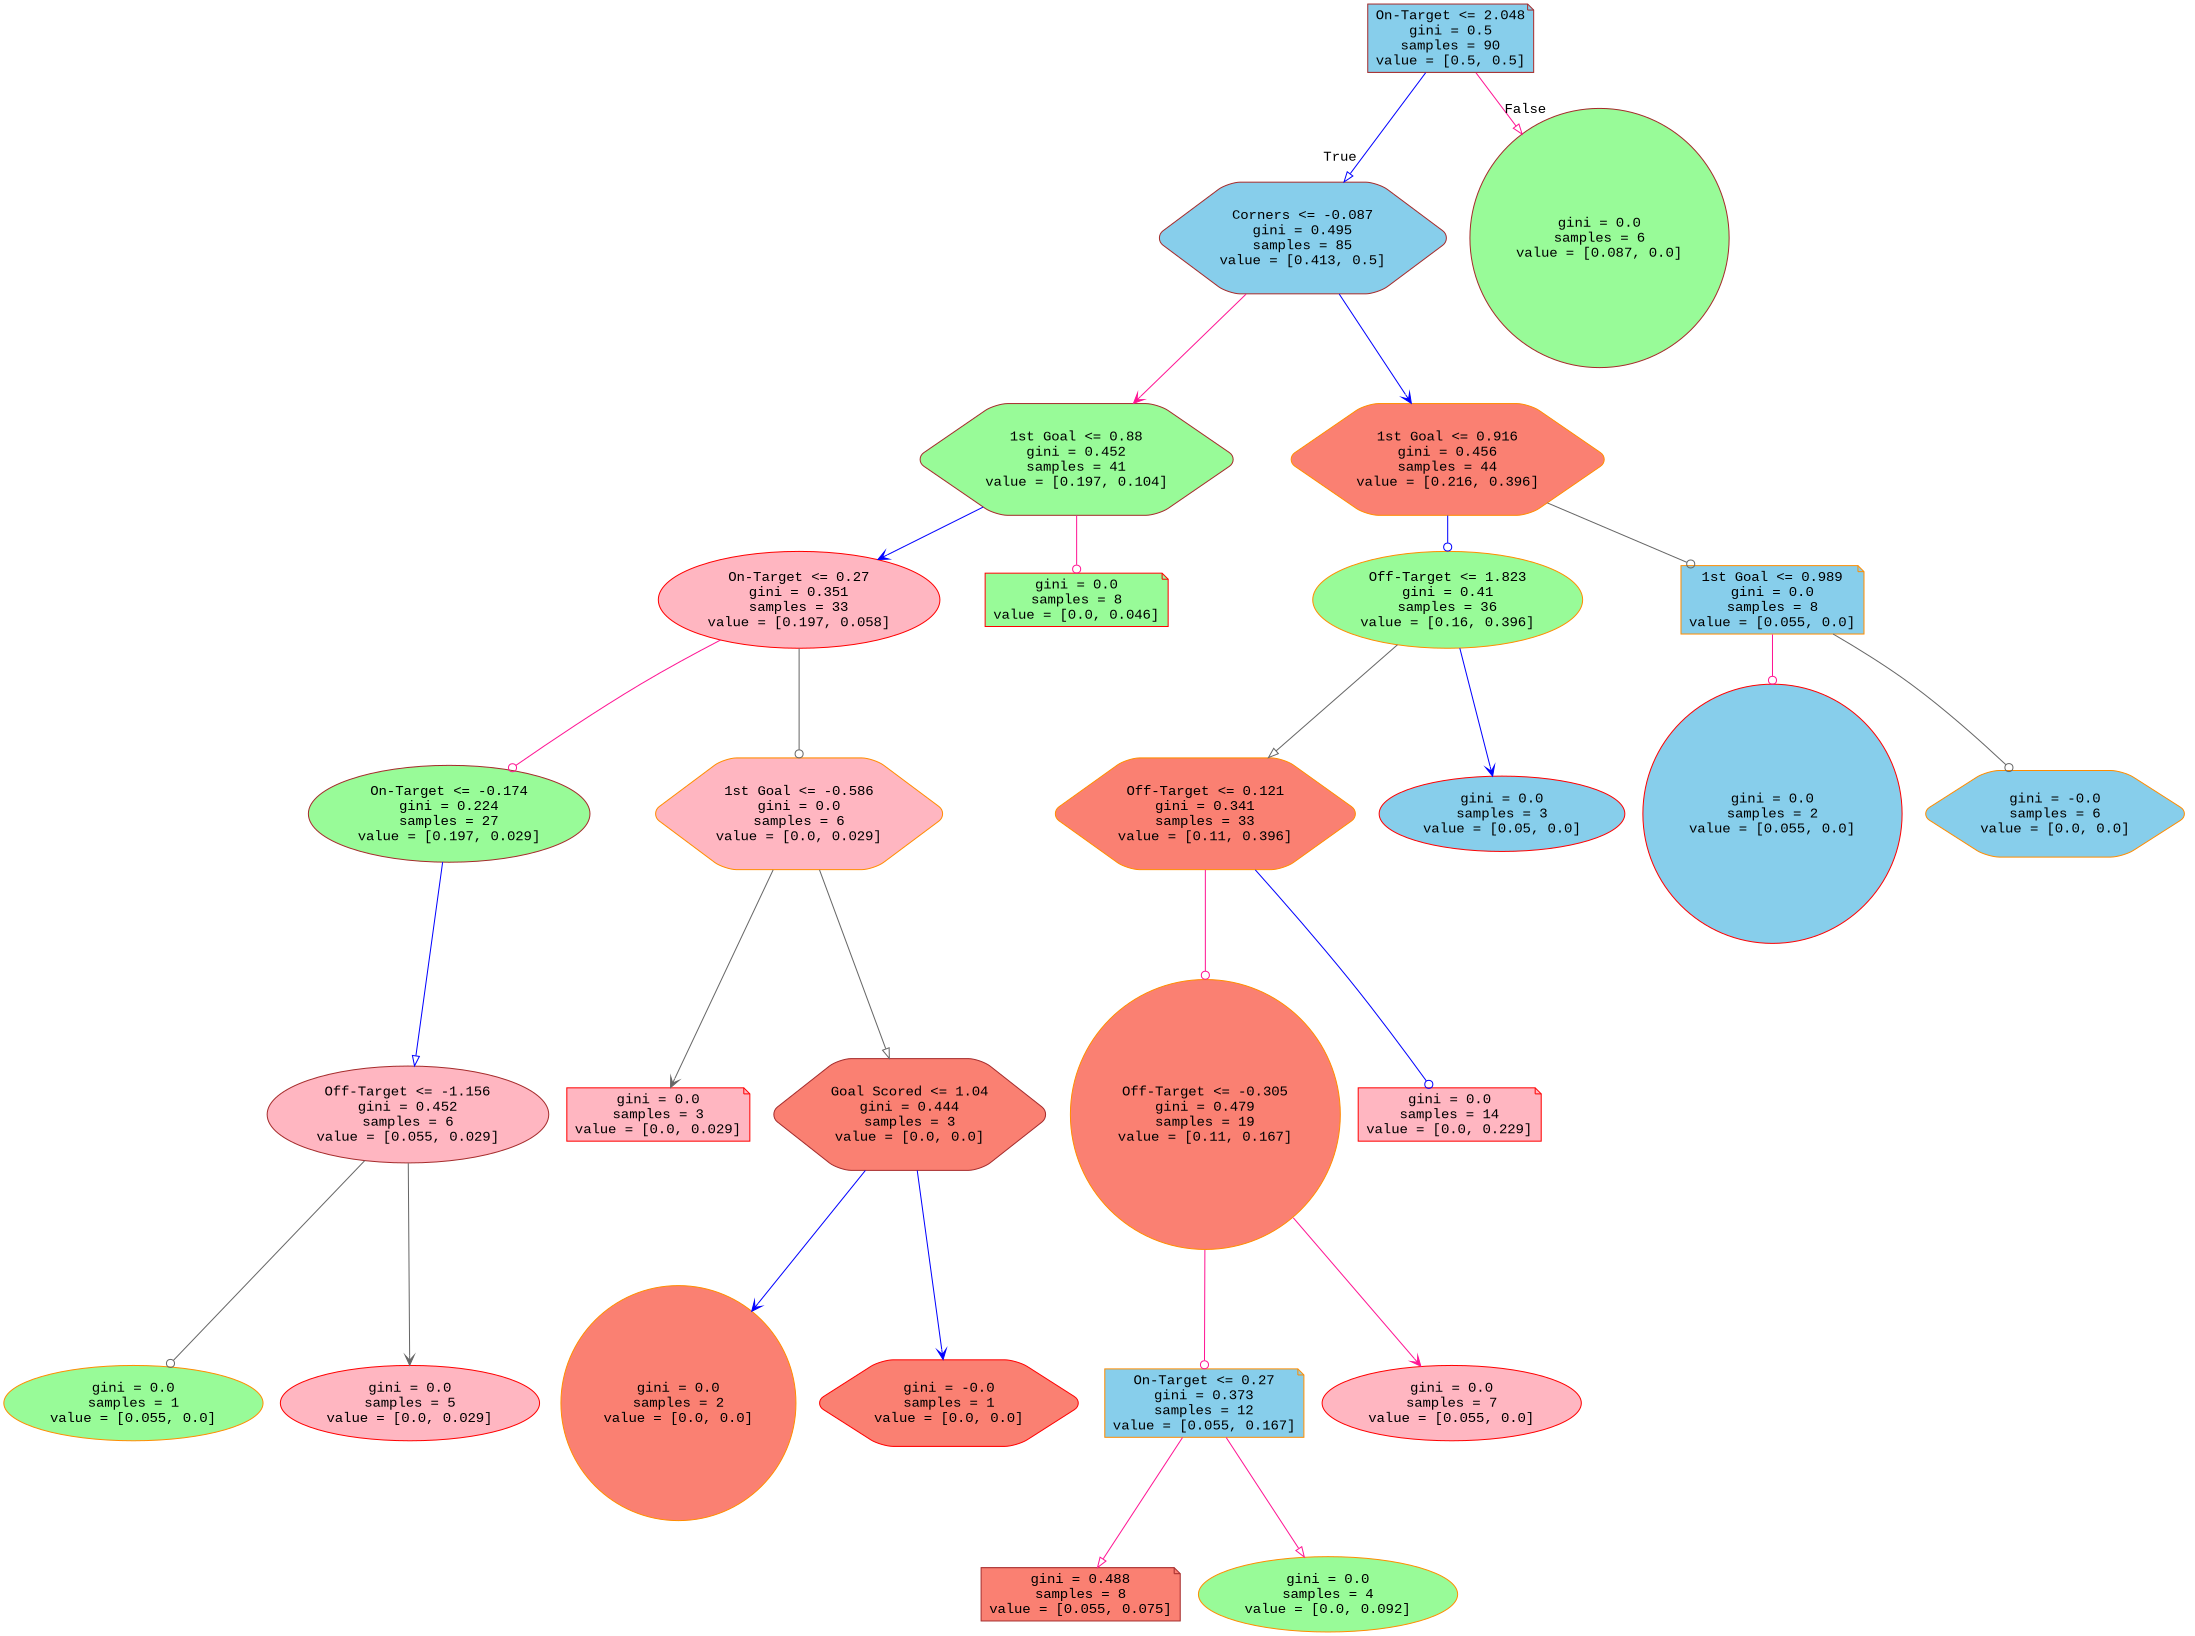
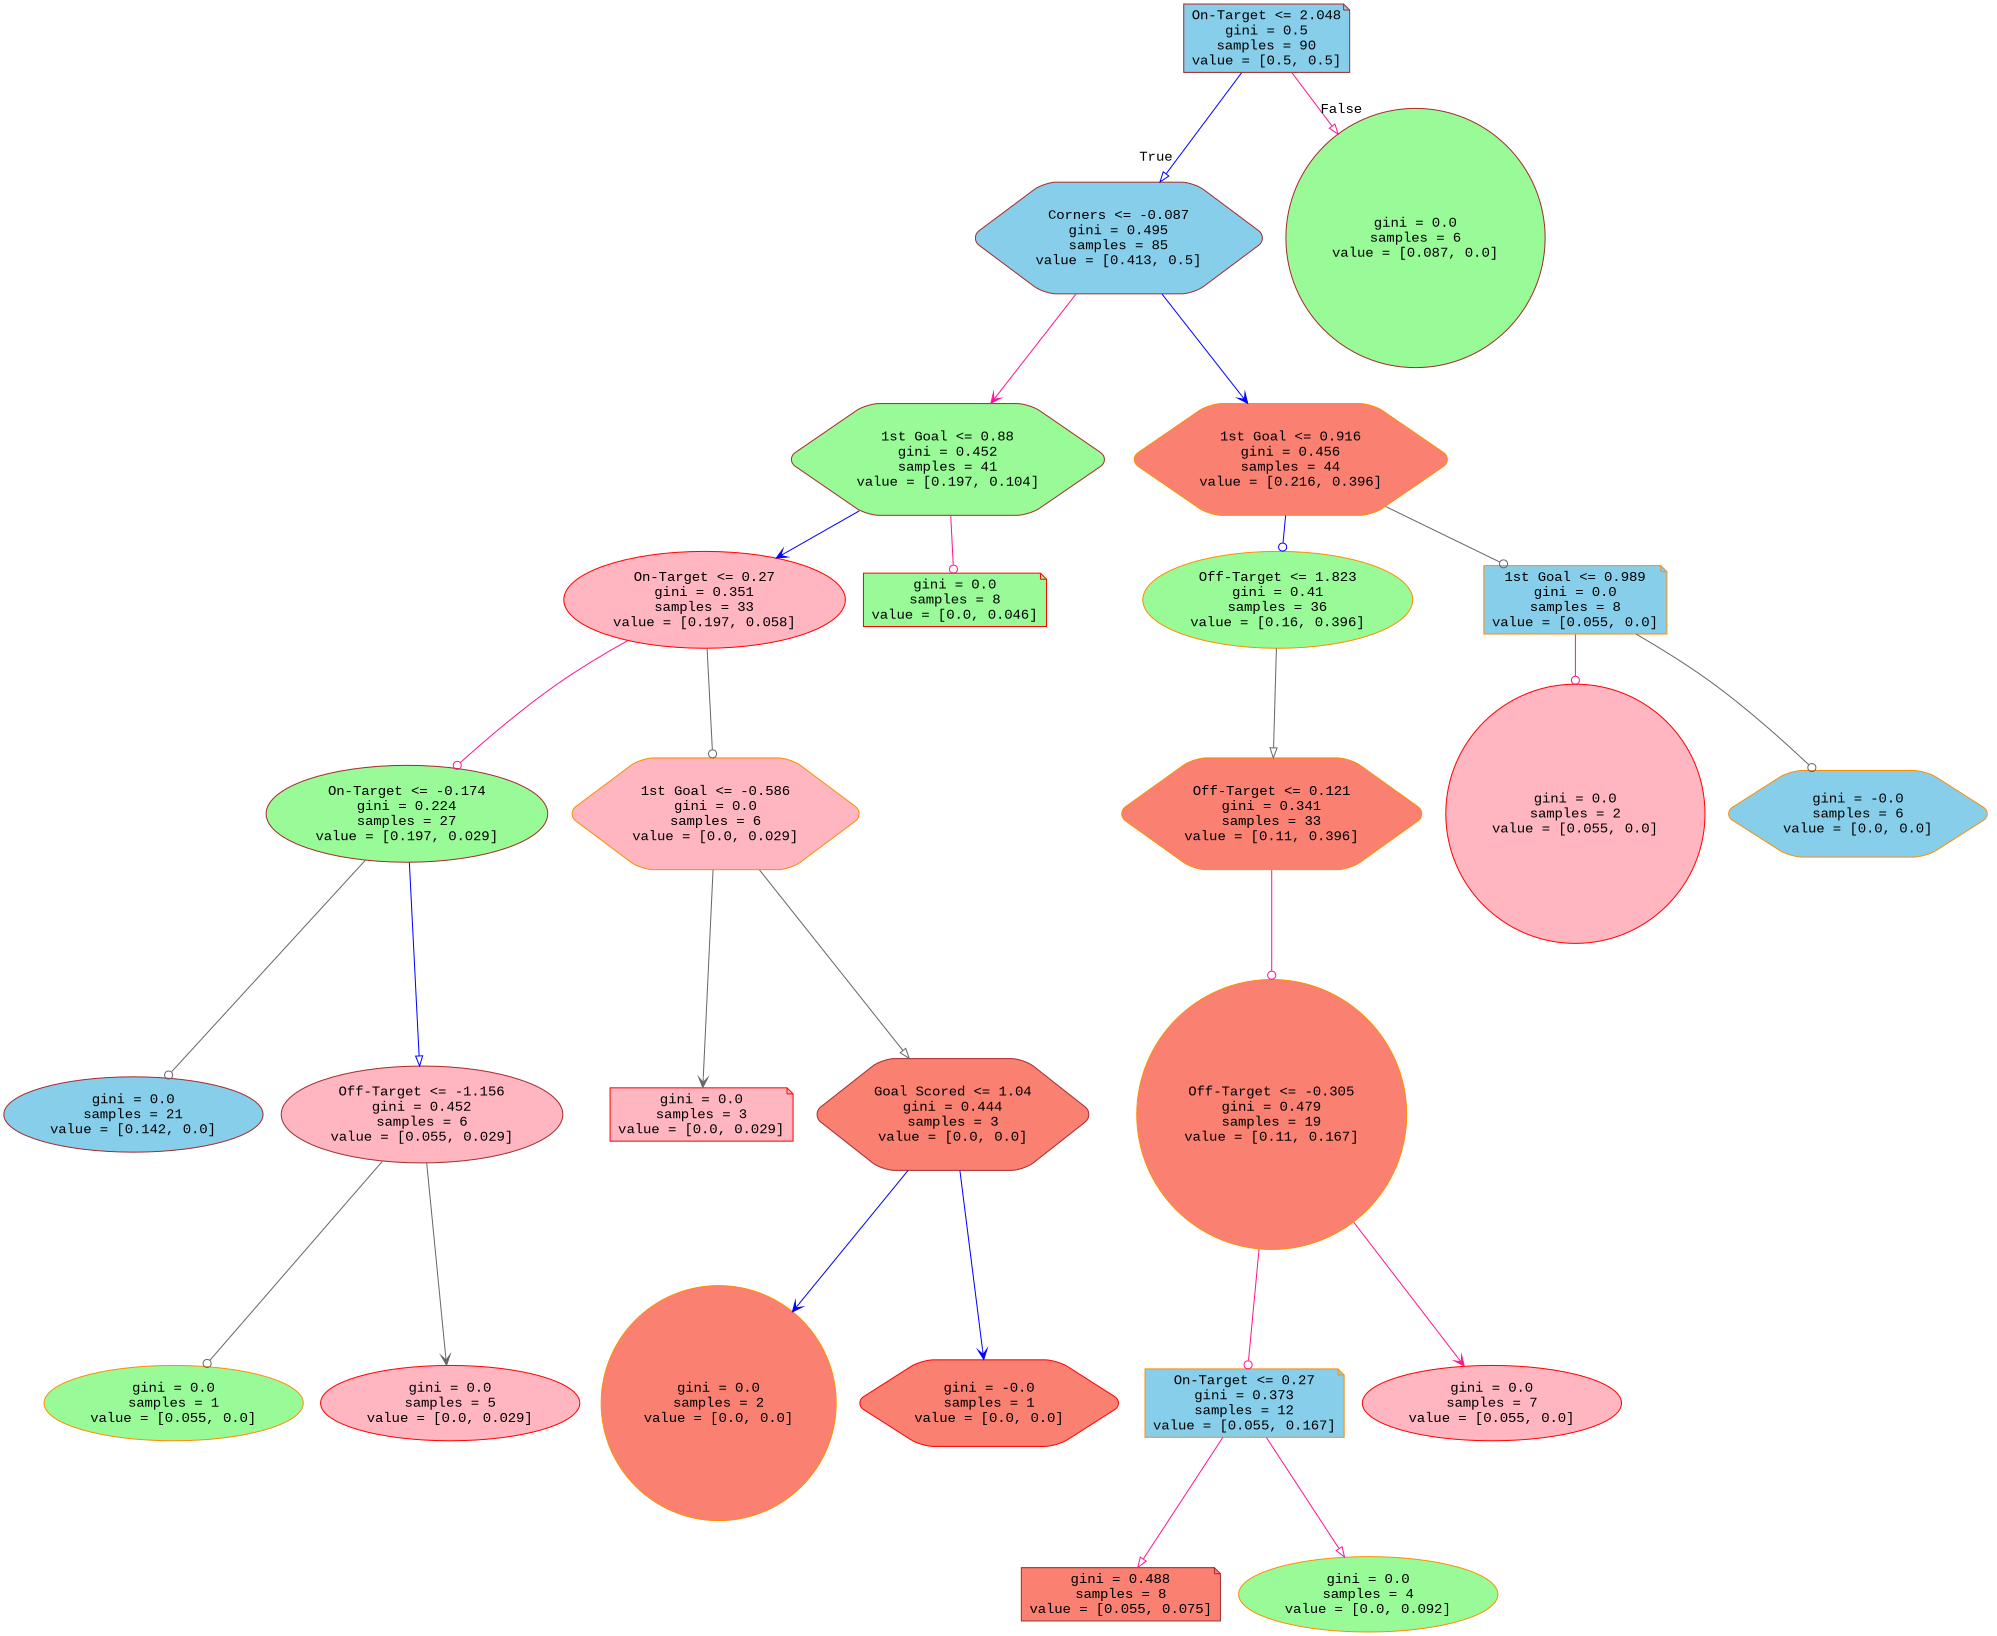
(1502, 814) -> none
(1772, 814) -> (1575, 814)
none -> (133, 1115)
(1450, 1115) -> none
